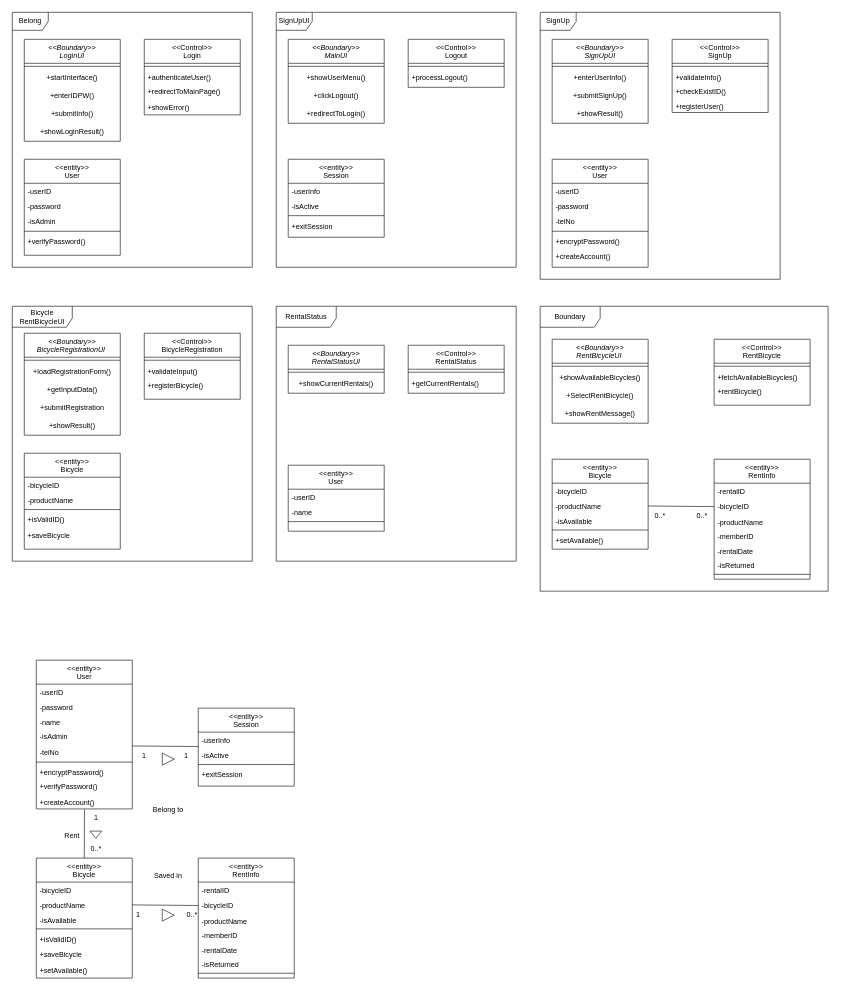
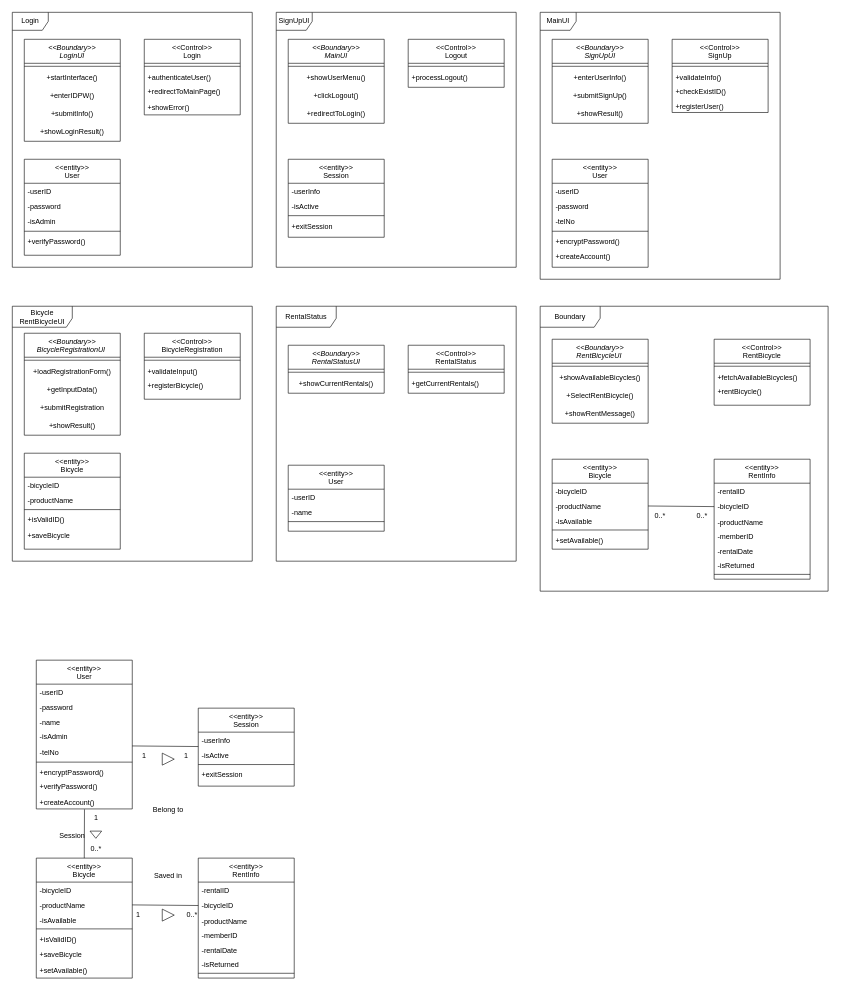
(30, 21) -> (30, 21)
(558, 21) -> (558, 21)
(72, 836) -> (72, 836)
